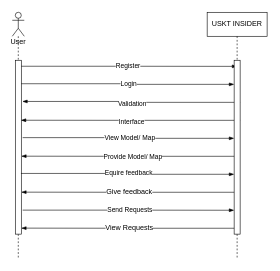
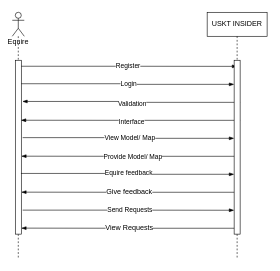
(18, 47) -> (18, 51)
